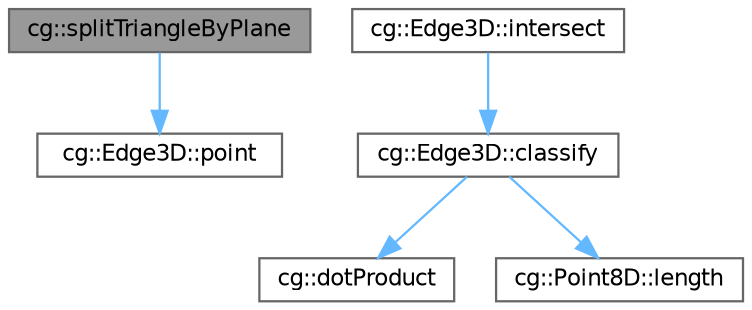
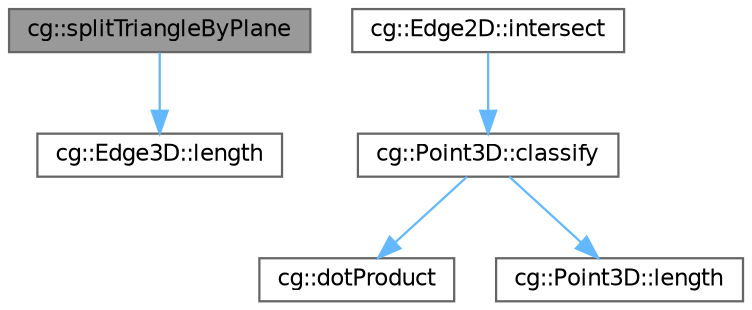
(488, 31) -> (488, 31)
(160, 155) -> (160, 155)
(488, 155) -> (488, 155)
(620, 280) -> (620, 280)
